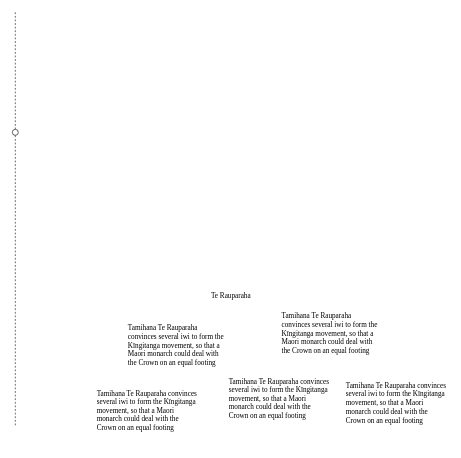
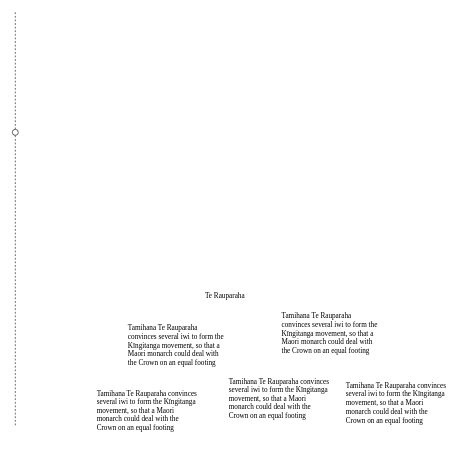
(231, 296) -> (225, 296)
